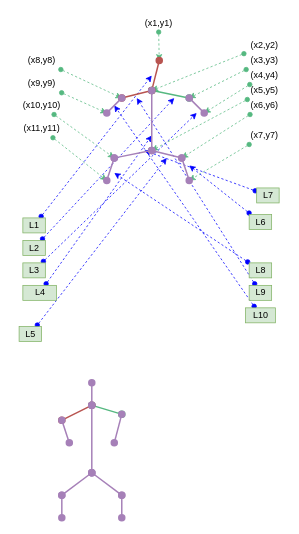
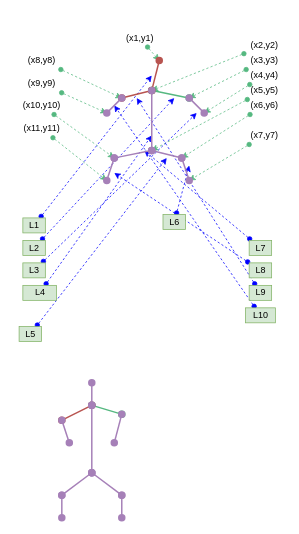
(159, 23) -> (140, 38)
(268, 195) -> (261, 248)
(261, 222) -> (174, 222)
